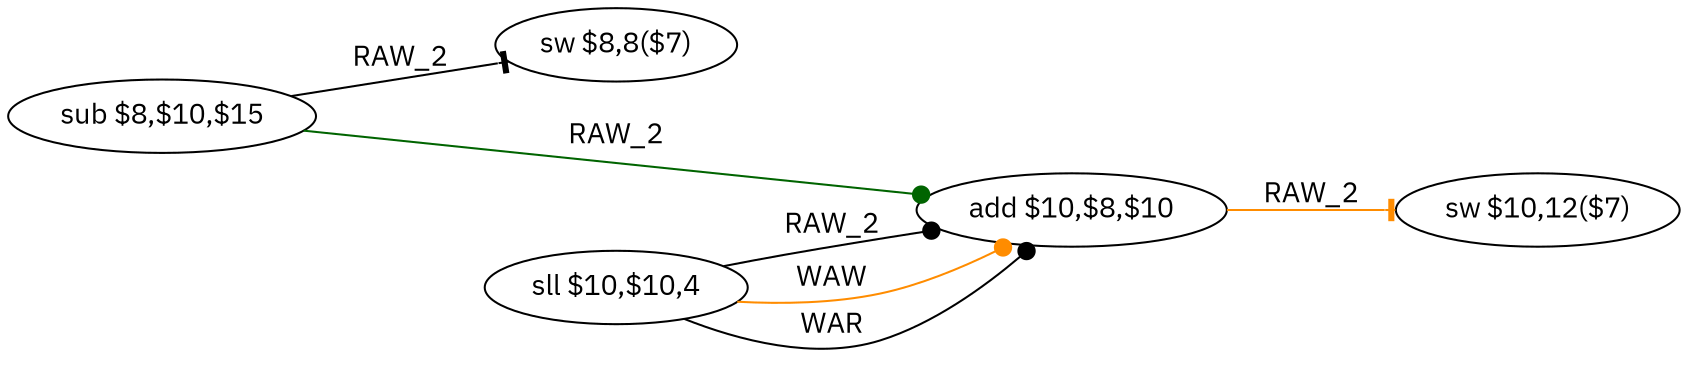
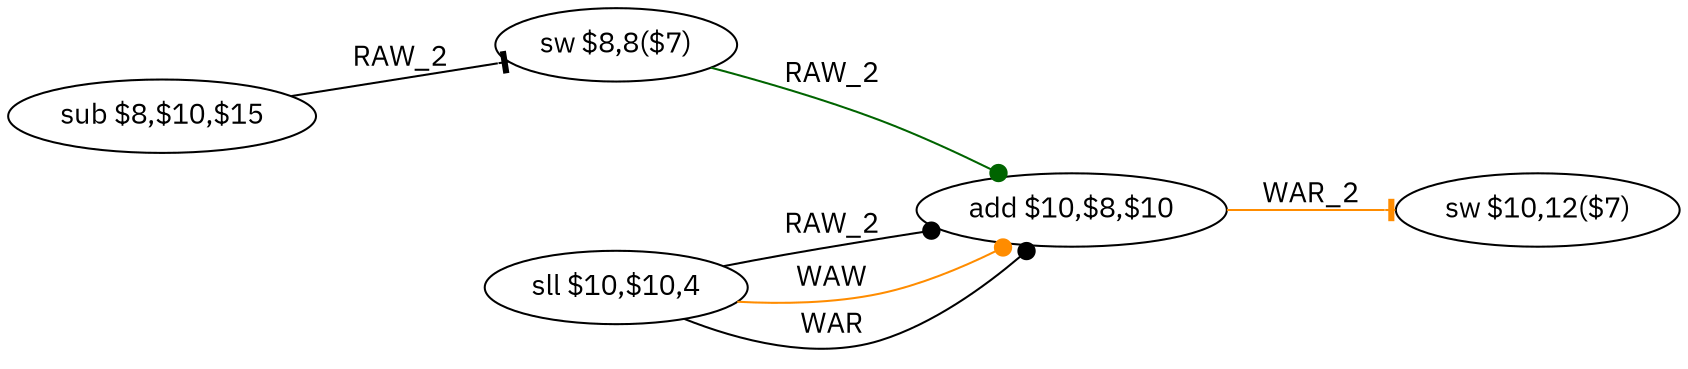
(608, 162) -> (854, 111)
(1311, 195) -> (1311, 195)
